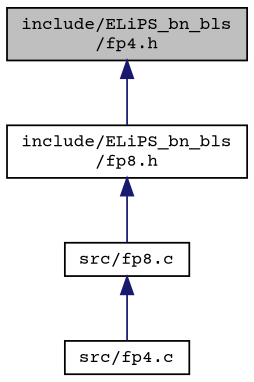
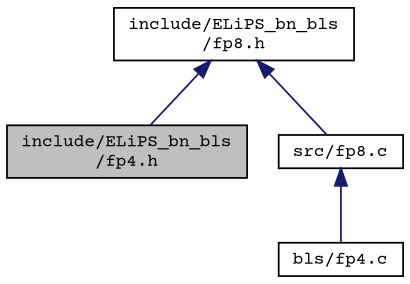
(127, 102) -> (174, 99)
(127, 358) -> (341, 259)
